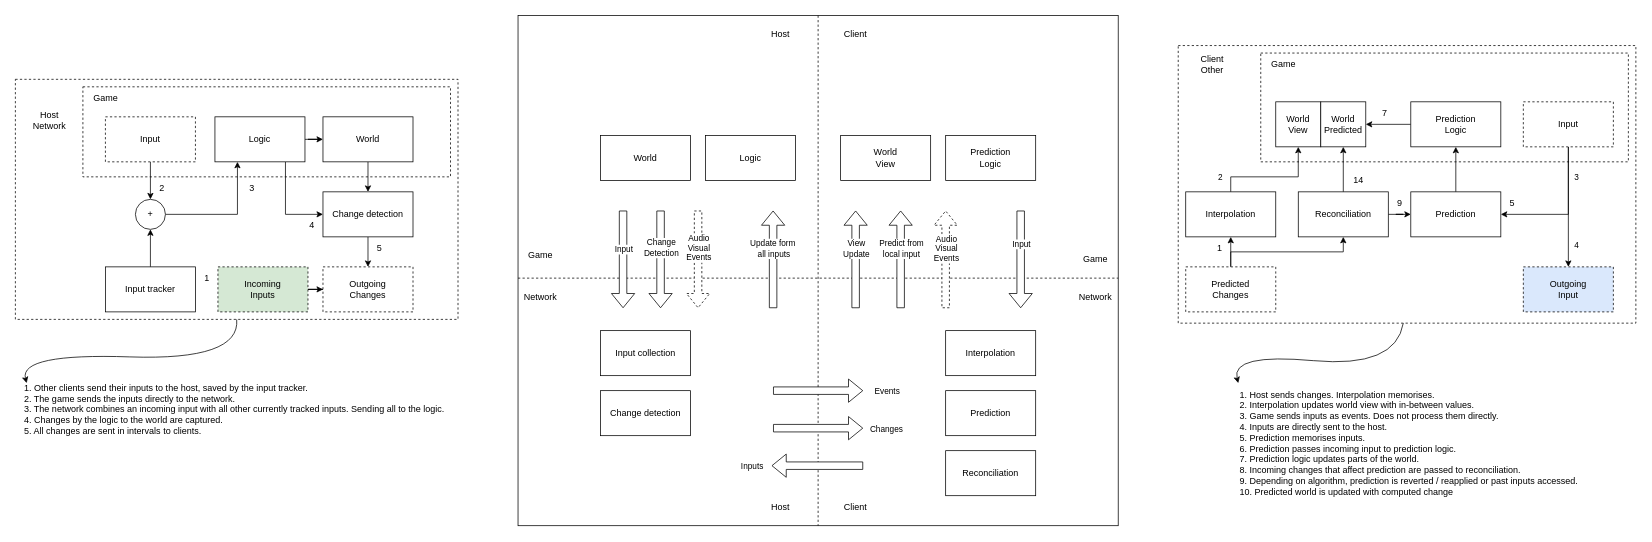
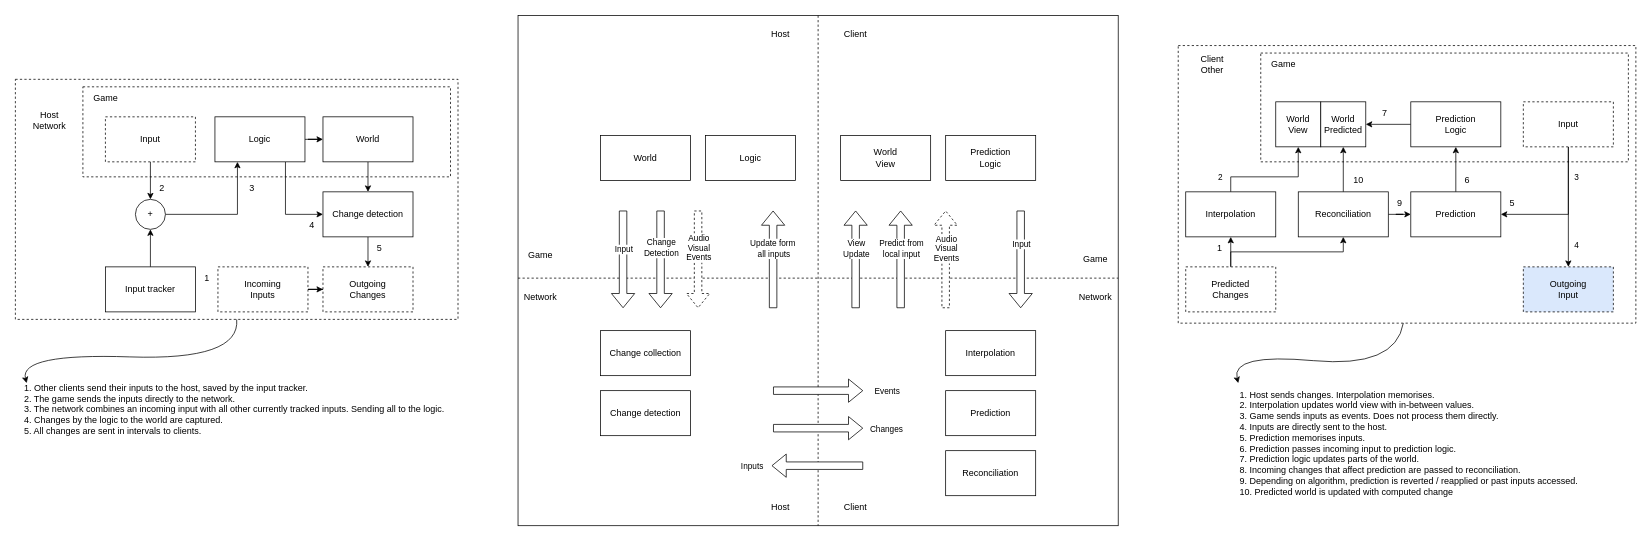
(1358, 180) -> (1358, 180)
none -> (1467, 180)
(263, 289) -> (263, 289)
(645, 353) -> (645, 353)
